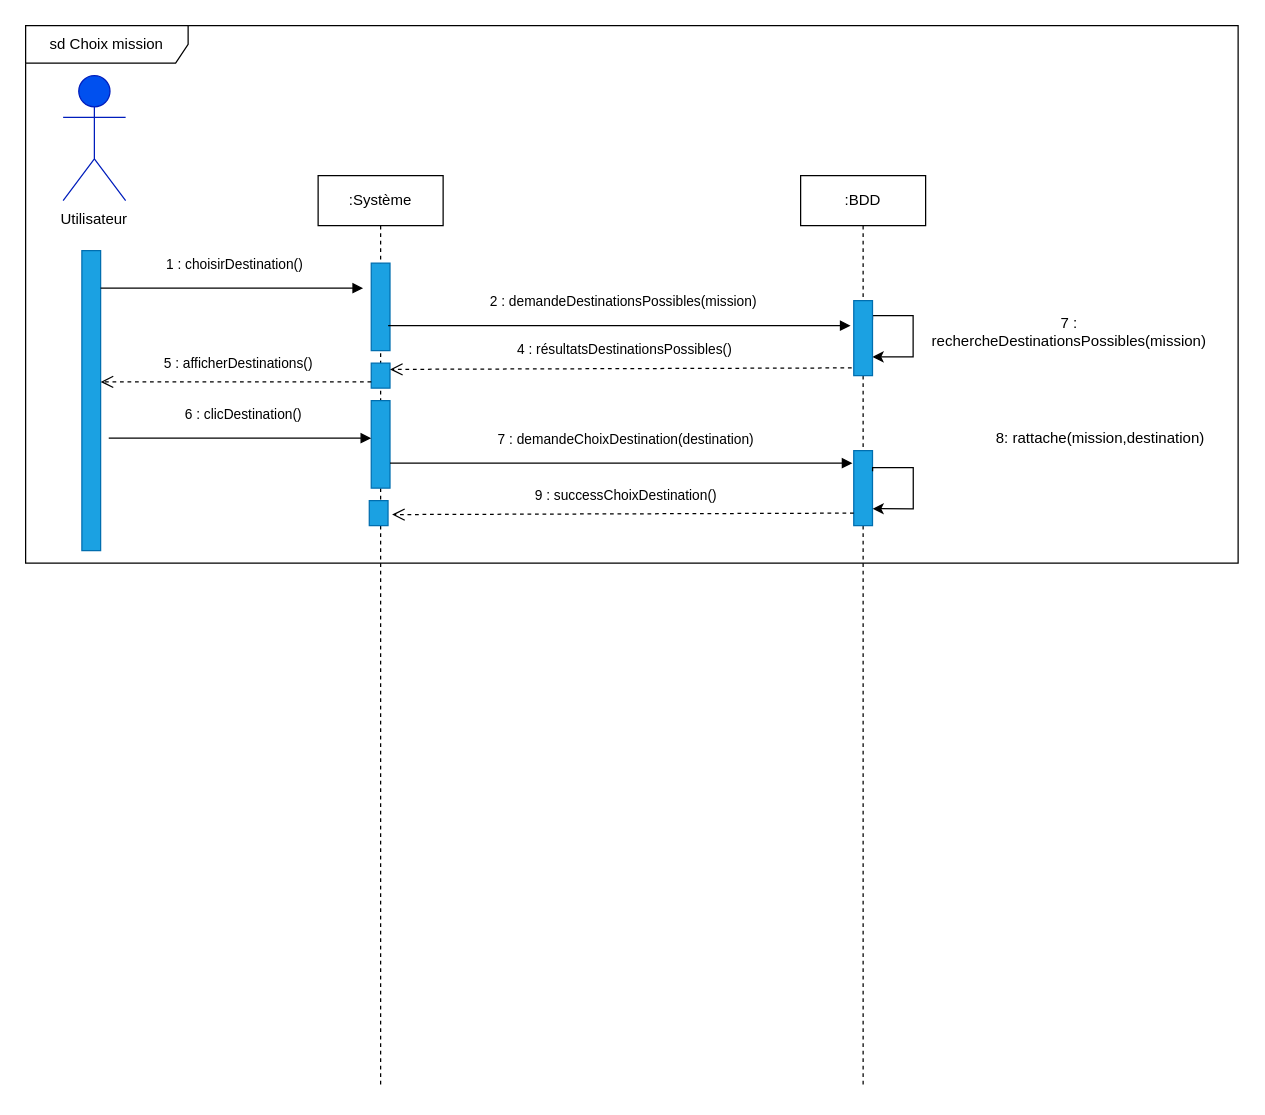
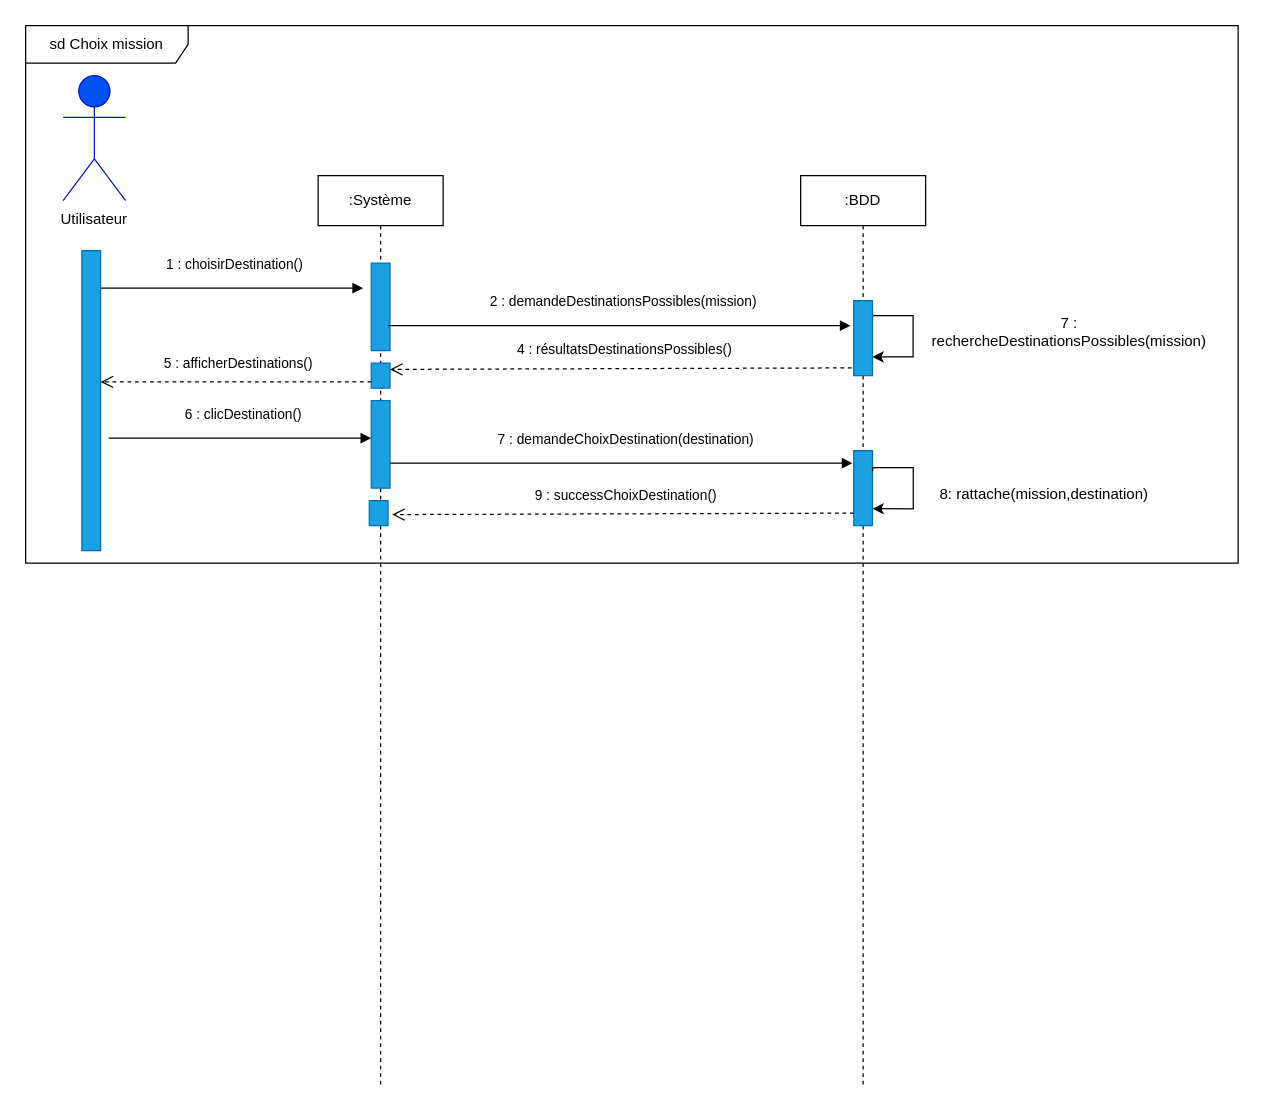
(1101, 438) -> (1044, 494)
